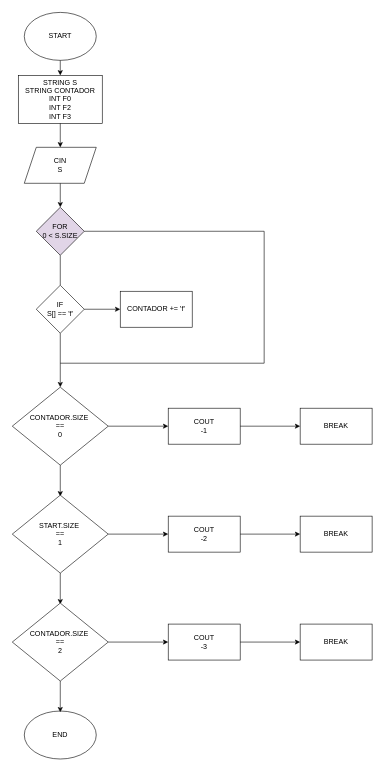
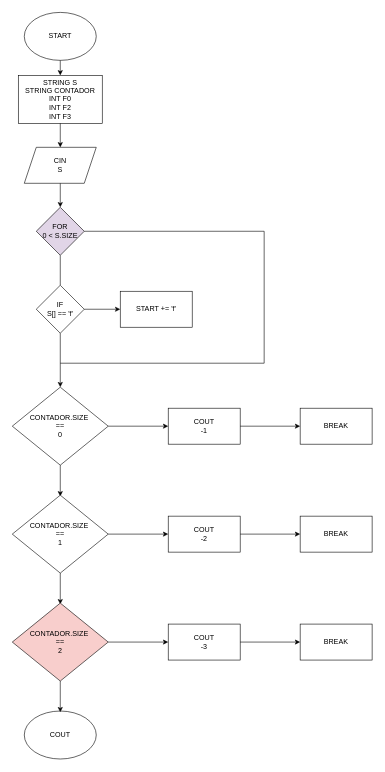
(156, 309) -> (156, 309)
(60, 534) -> (60, 534)
(60, 642) -> (60, 642)
(60, 735) -> (60, 735)
